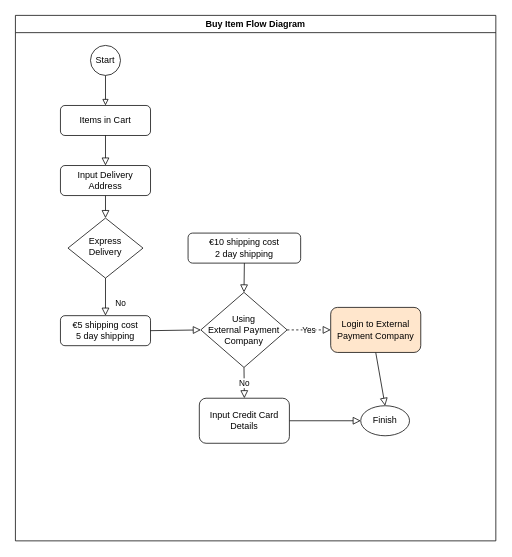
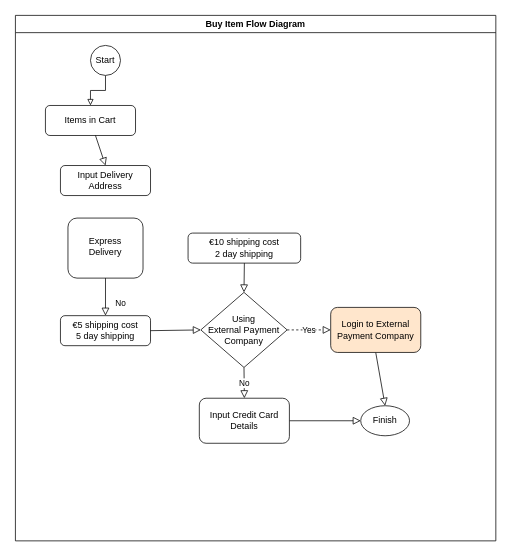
(105, 120) -> (90, 120)
(105, 203) -> none
(105, 248) -> (105, 248)
